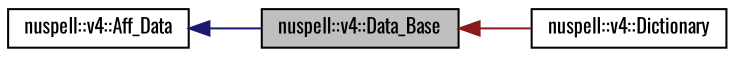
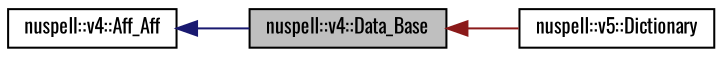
(98, 28) -> (92, 28)
(629, 28) -> (617, 28)
